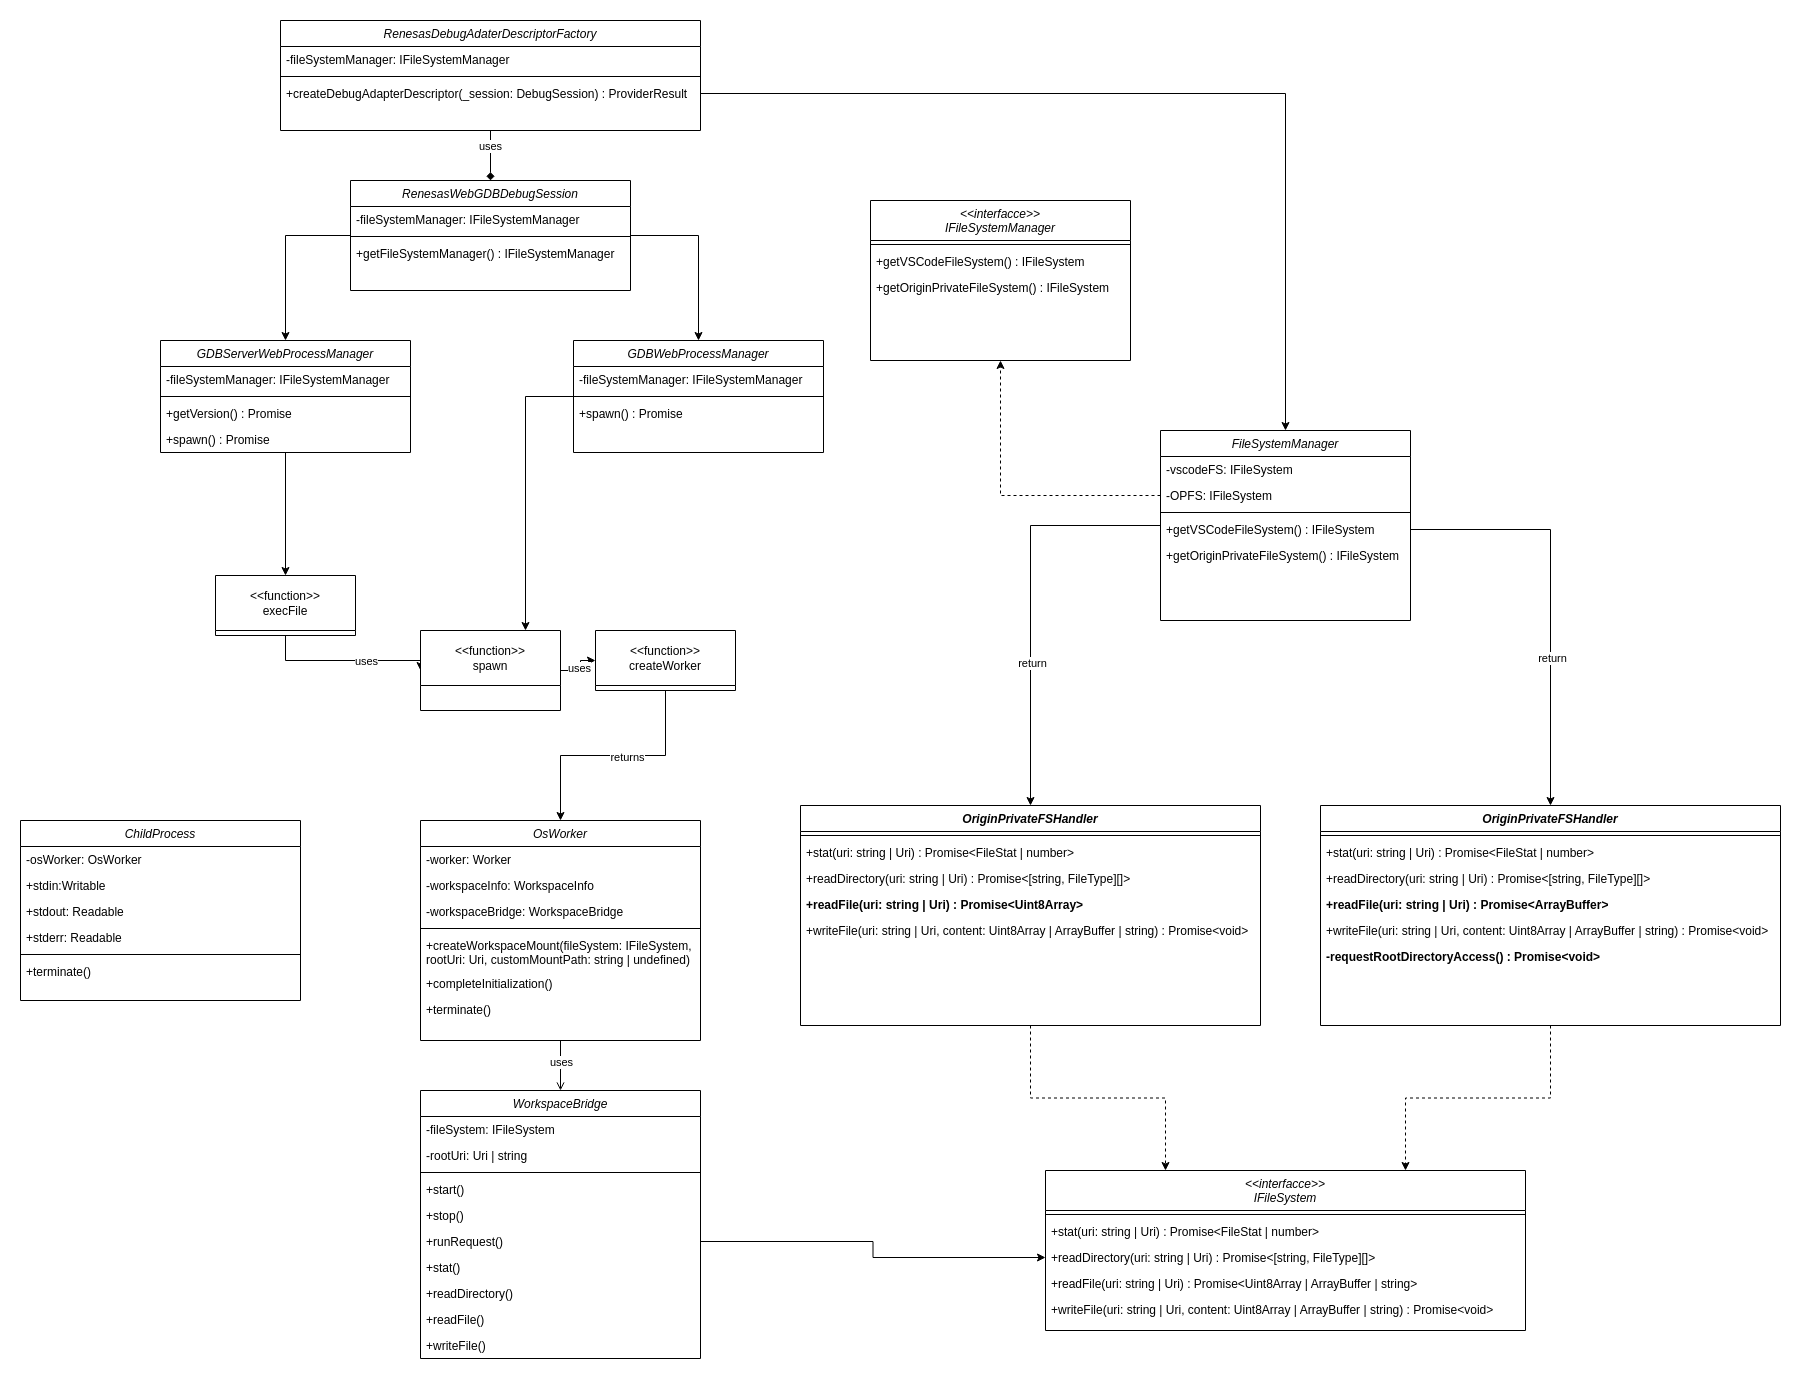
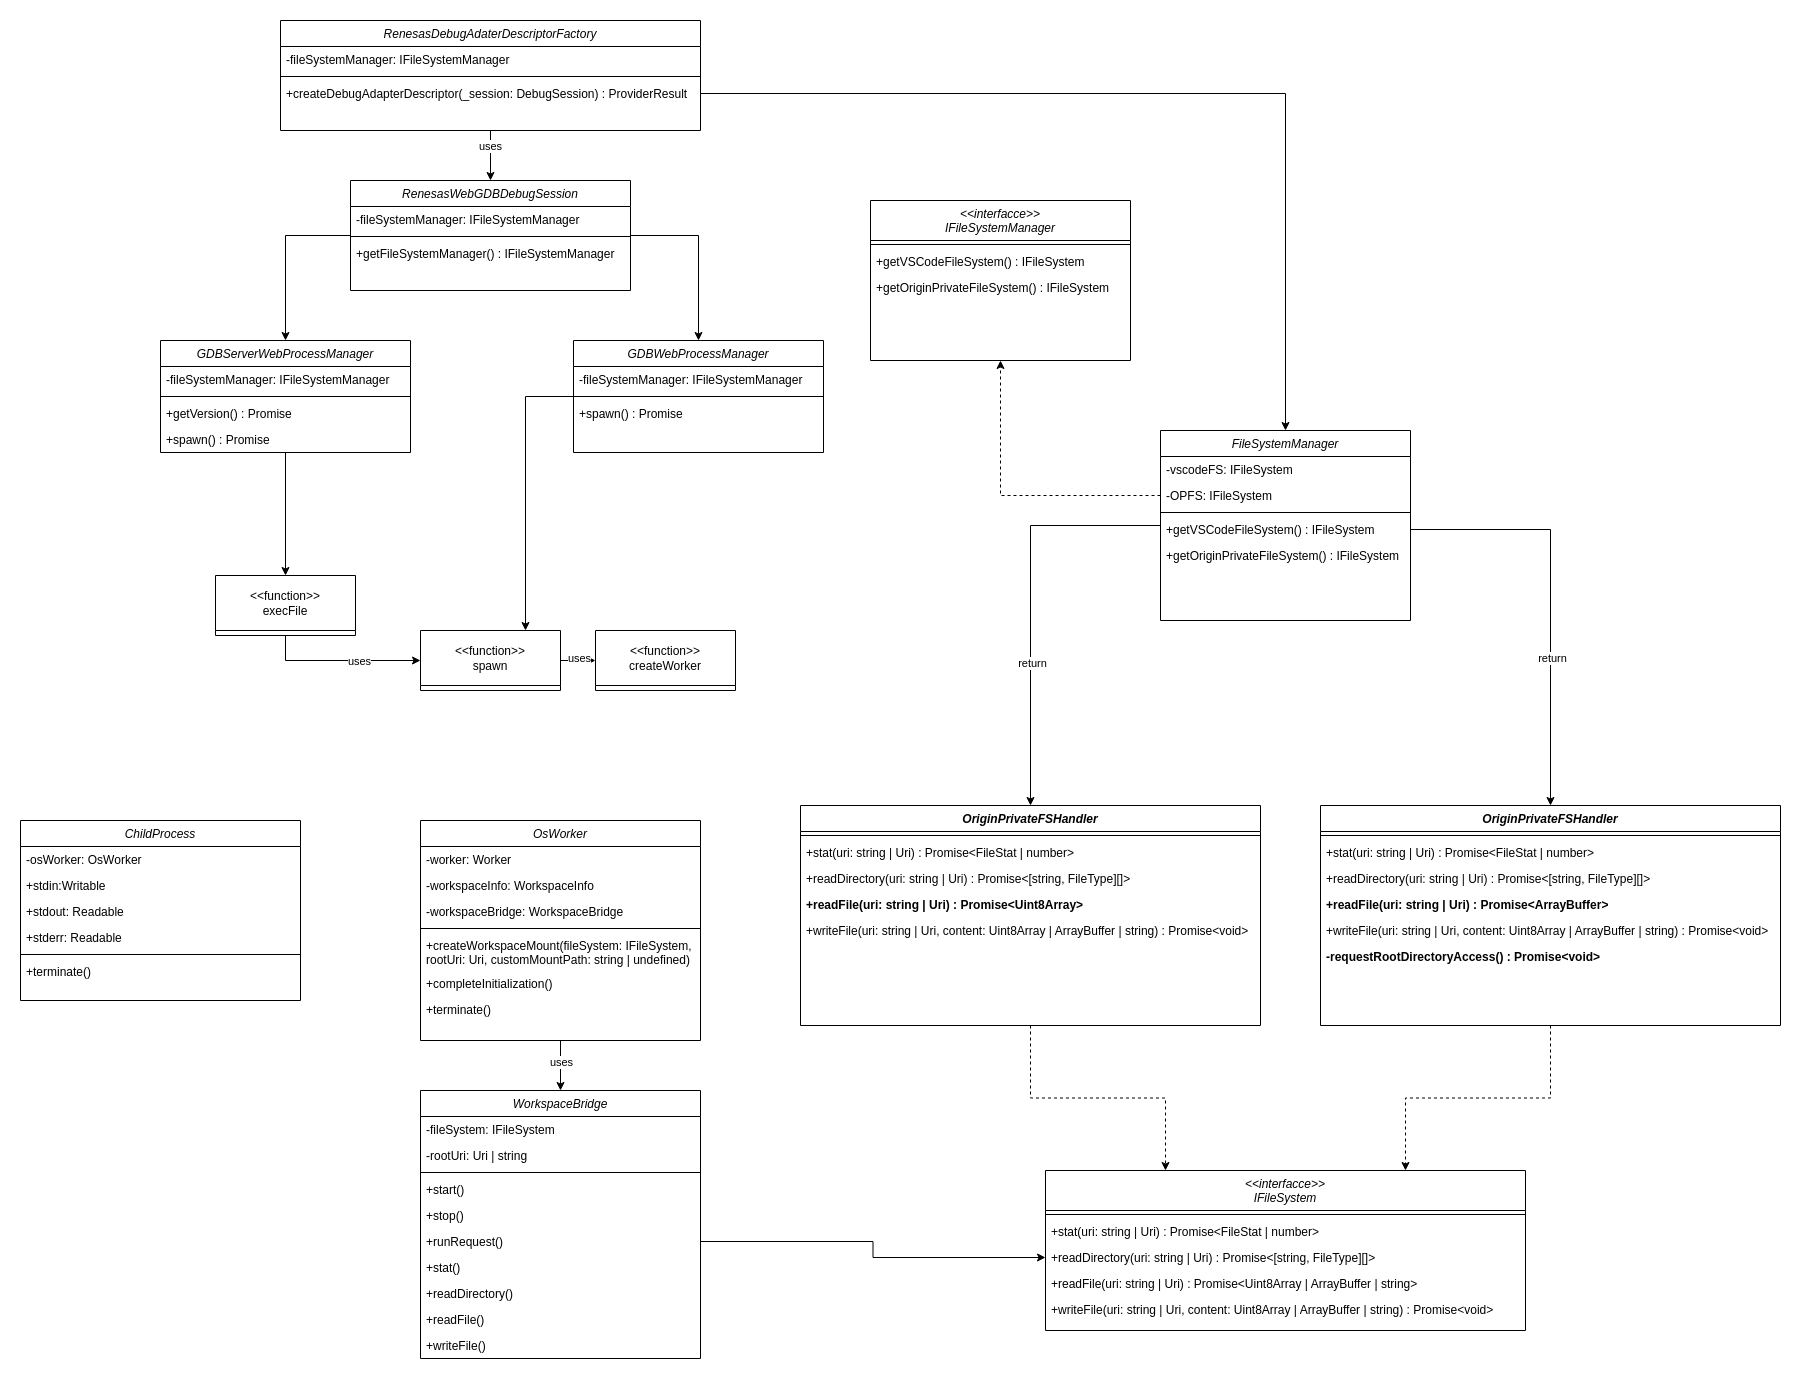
(491, 172) -> (491, 172)
(491, 671) -> (491, 661)
(617, 756) -> none
(561, 1084) -> (561, 1082)
